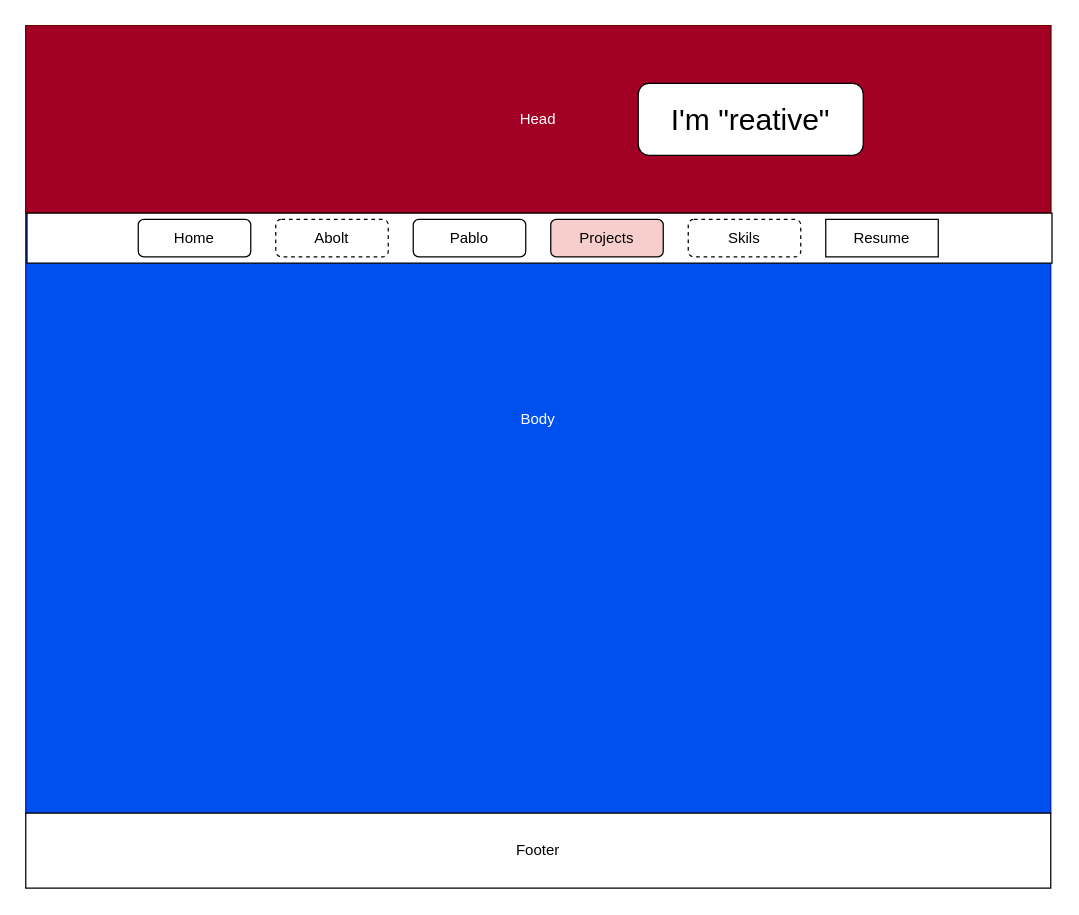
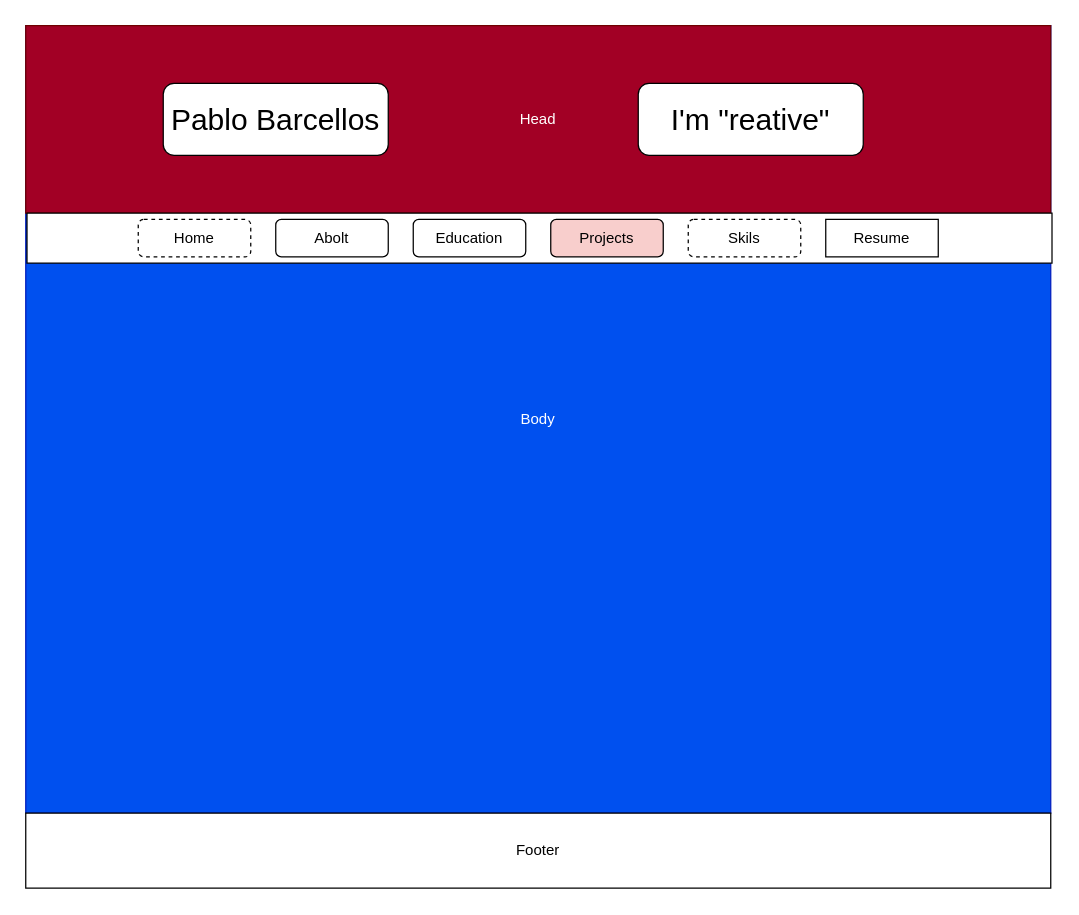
none -> (276, 119)
(194, 238) -> (194, 238)
(332, 238) -> (332, 238)
(469, 238) -> (469, 238)
